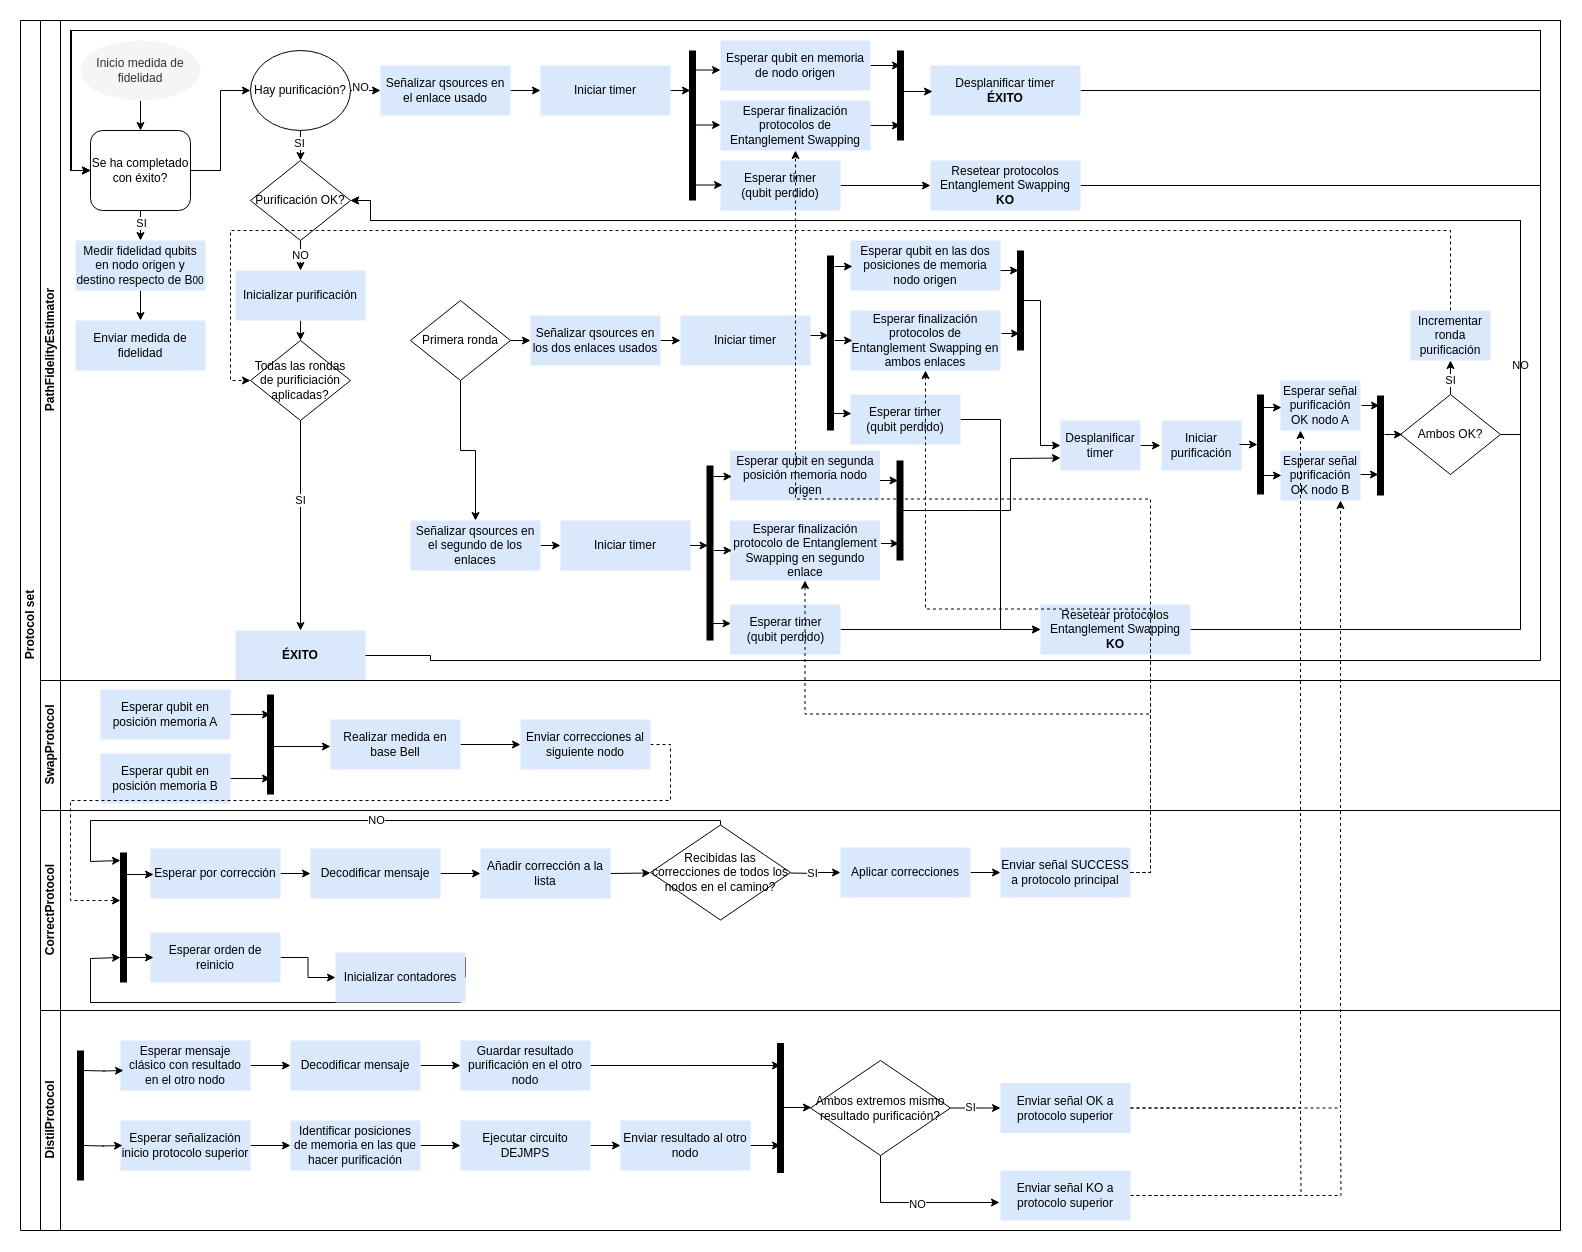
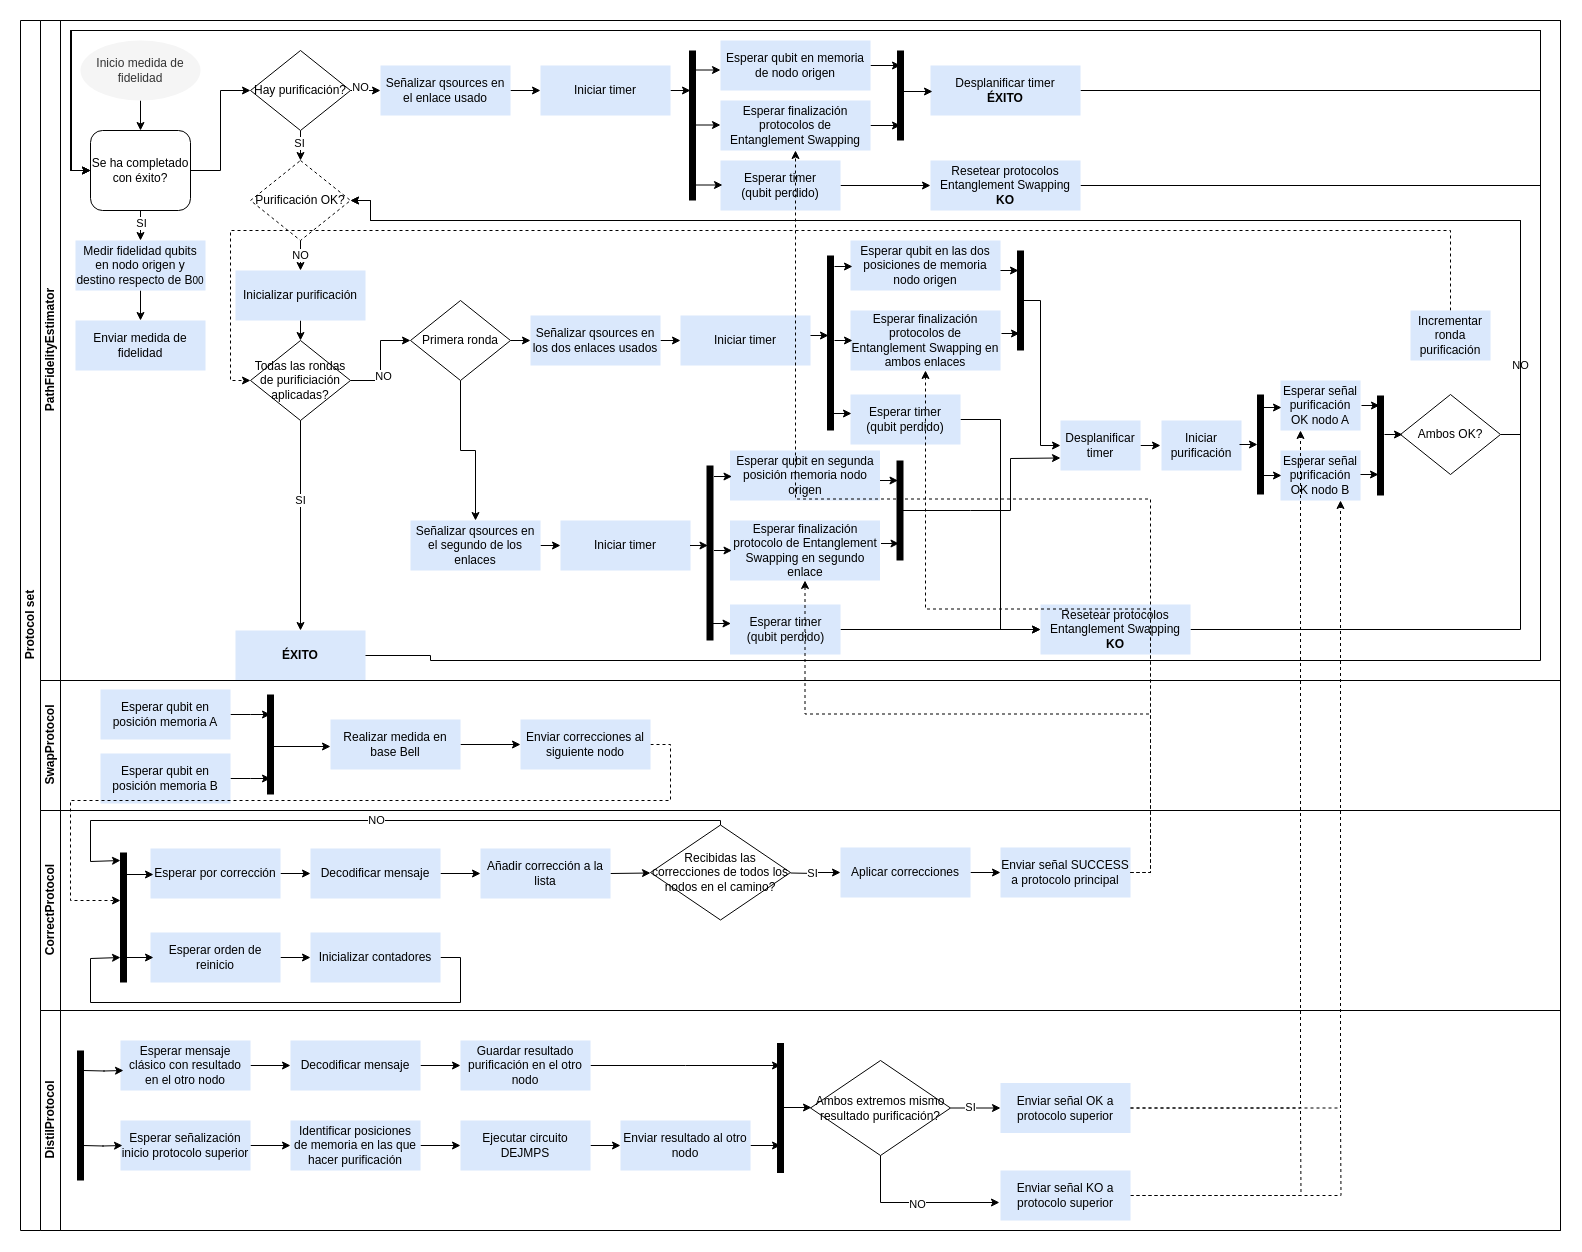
(301, 91) -> (301, 91)
(301, 201) -> (301, 201)
none -> (381, 365)
(1451, 381) -> none
(401, 978) -> (376, 958)
